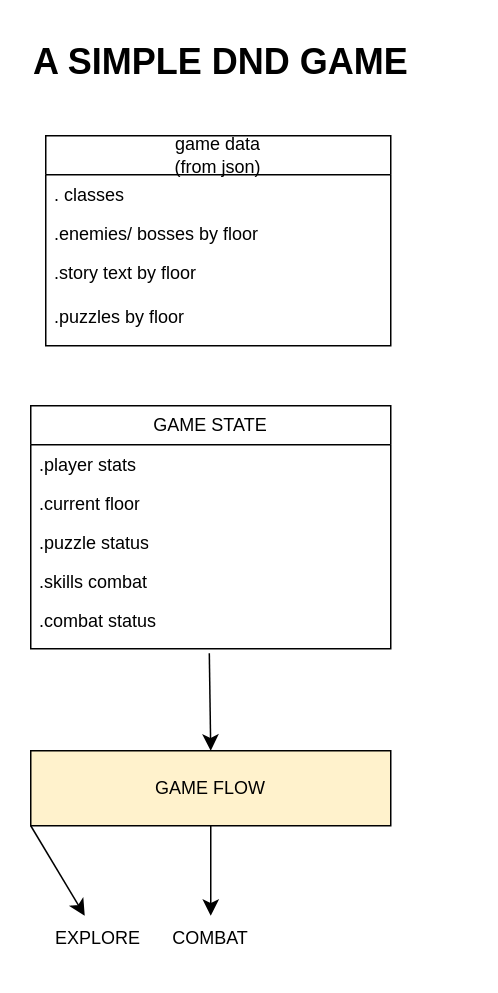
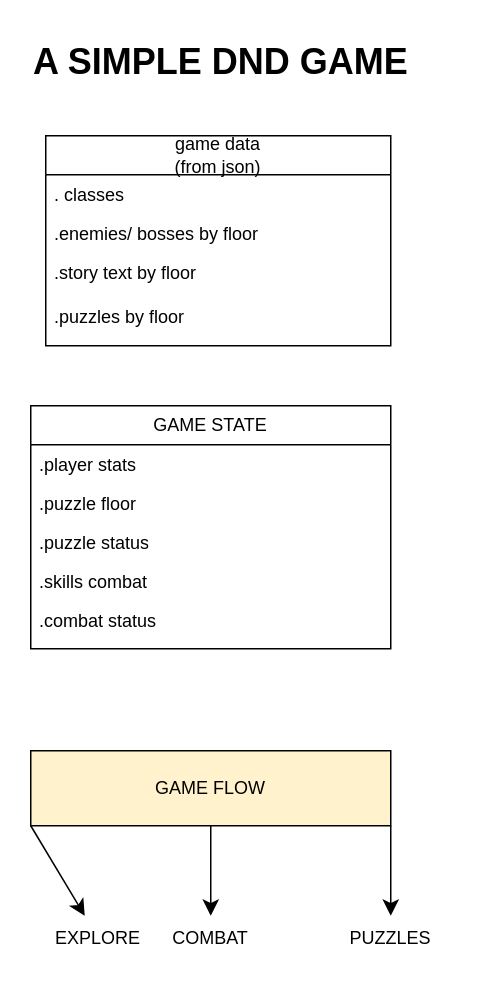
(103, 505) -> (96, 505)
(210, 696) -> none
none -> (391, 865)
none -> (391, 938)
